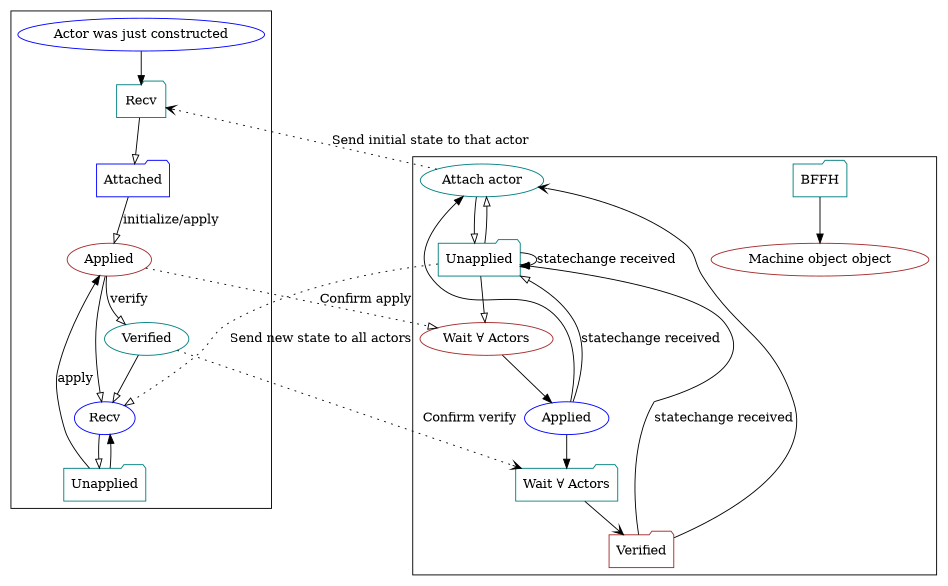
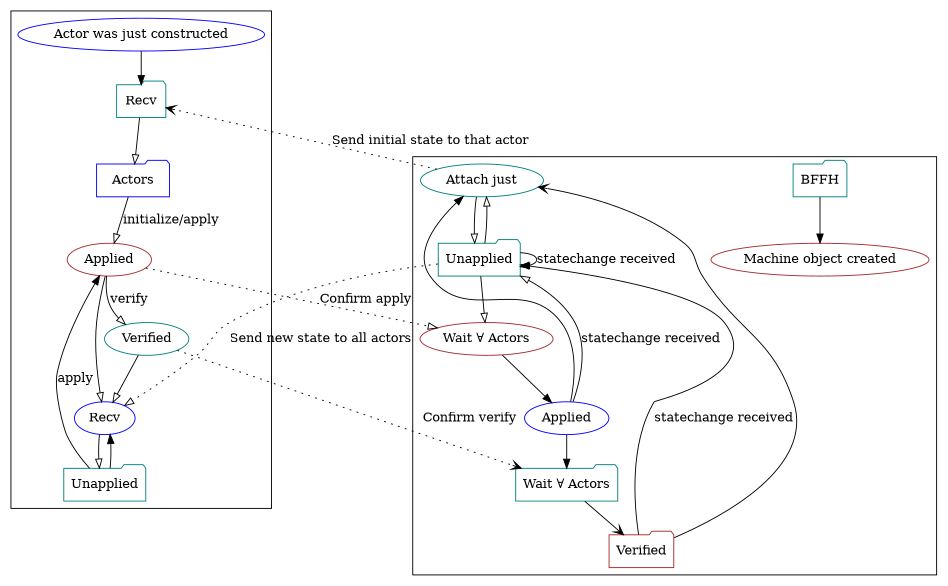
(133, 180) -> (133, 180)
(482, 180) -> (482, 180)
(820, 260) -> (820, 260)
